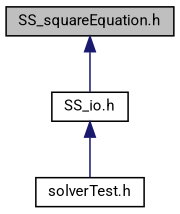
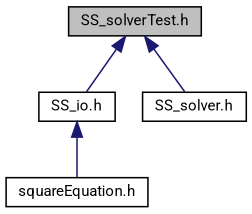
(90, 21) -> (135, 21)
none -> (194, 107)
(90, 192) -> (77, 192)
